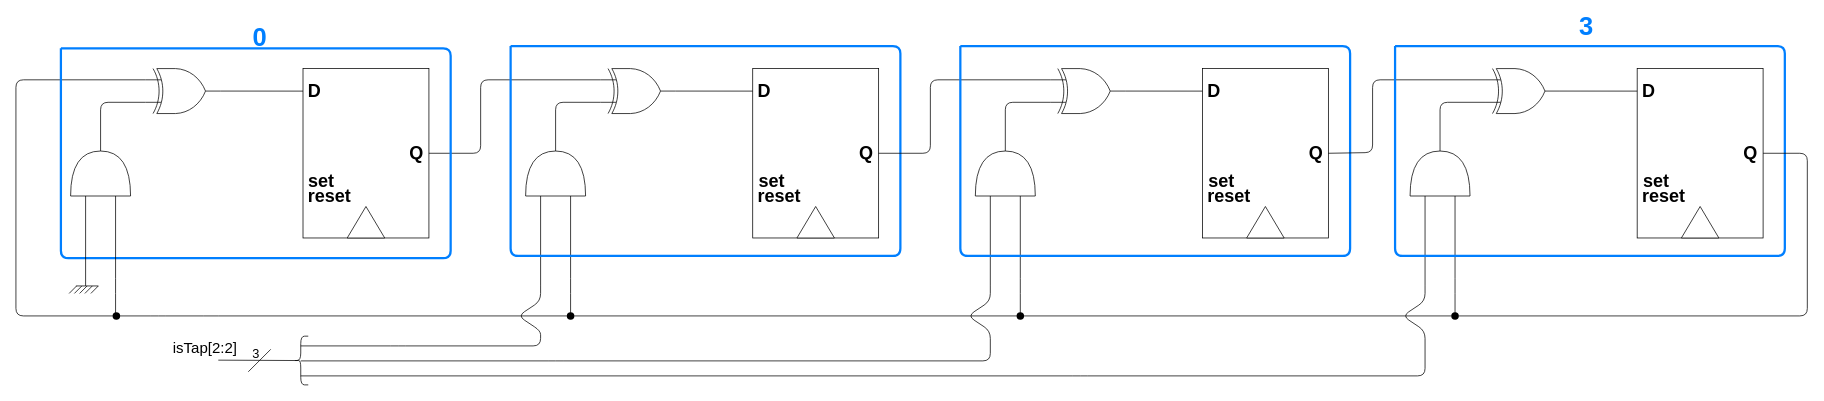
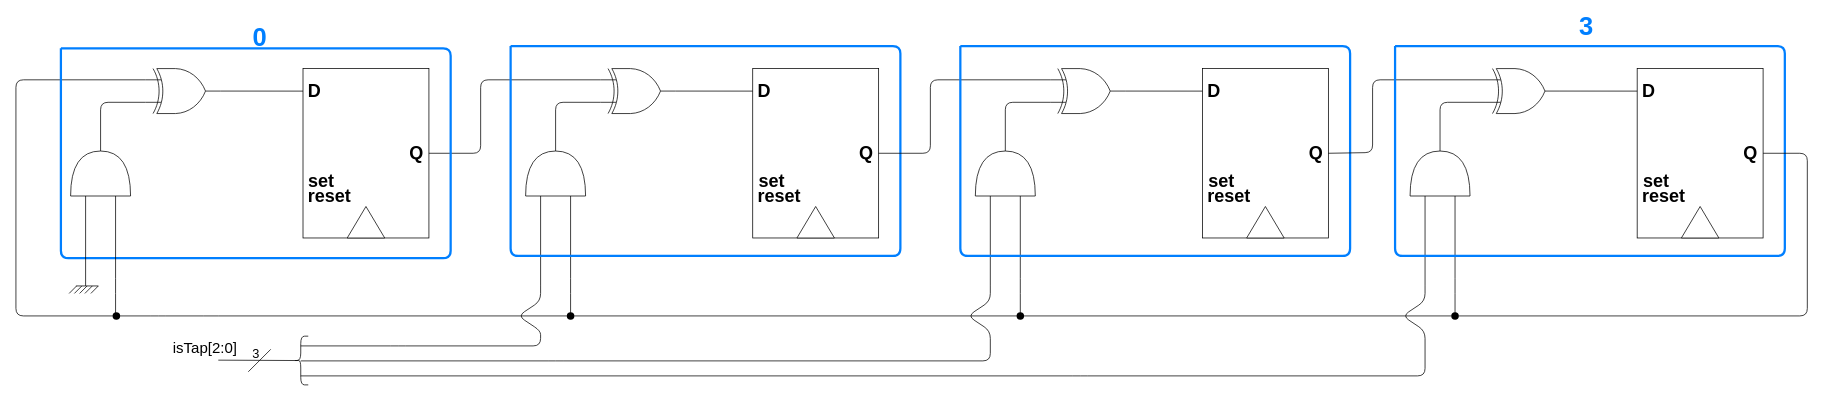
(205, 348) -> (205, 348)
